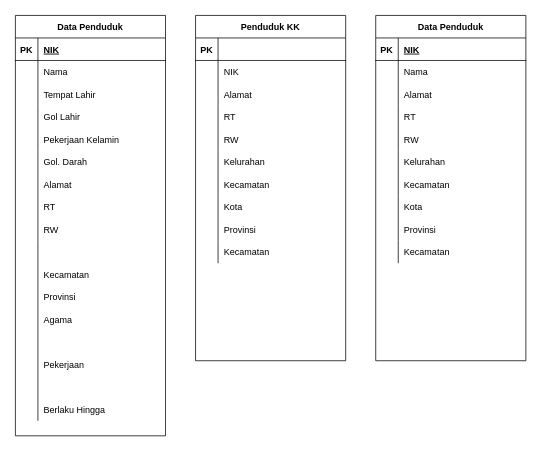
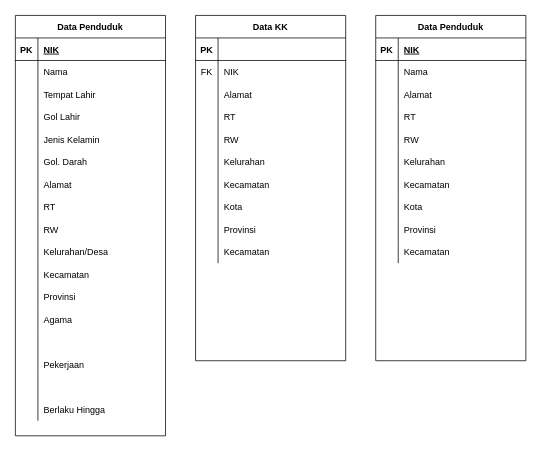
(270, 27) -> (270, 27)
none -> (207, 72)
(83, 140) -> (72, 140)
none -> (102, 252)
